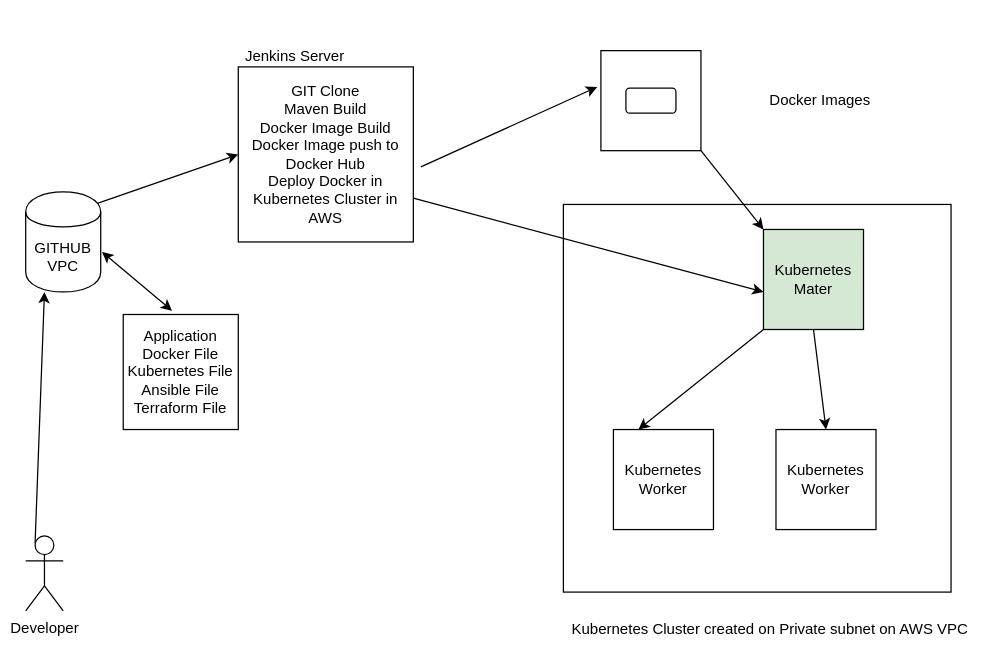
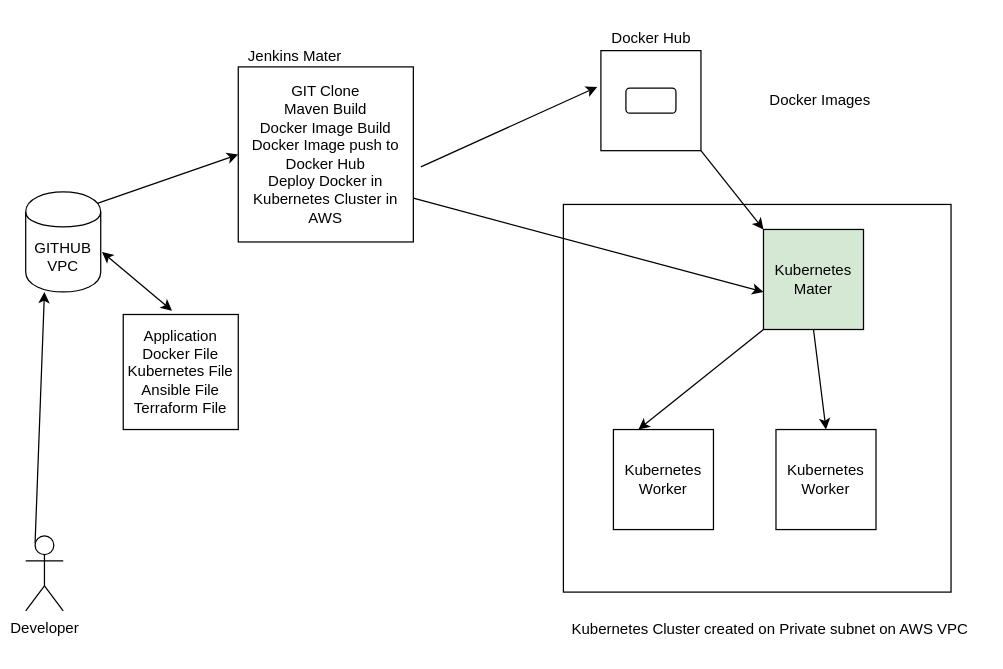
none -> (651, 38)
(295, 57) -> (295, 57)
